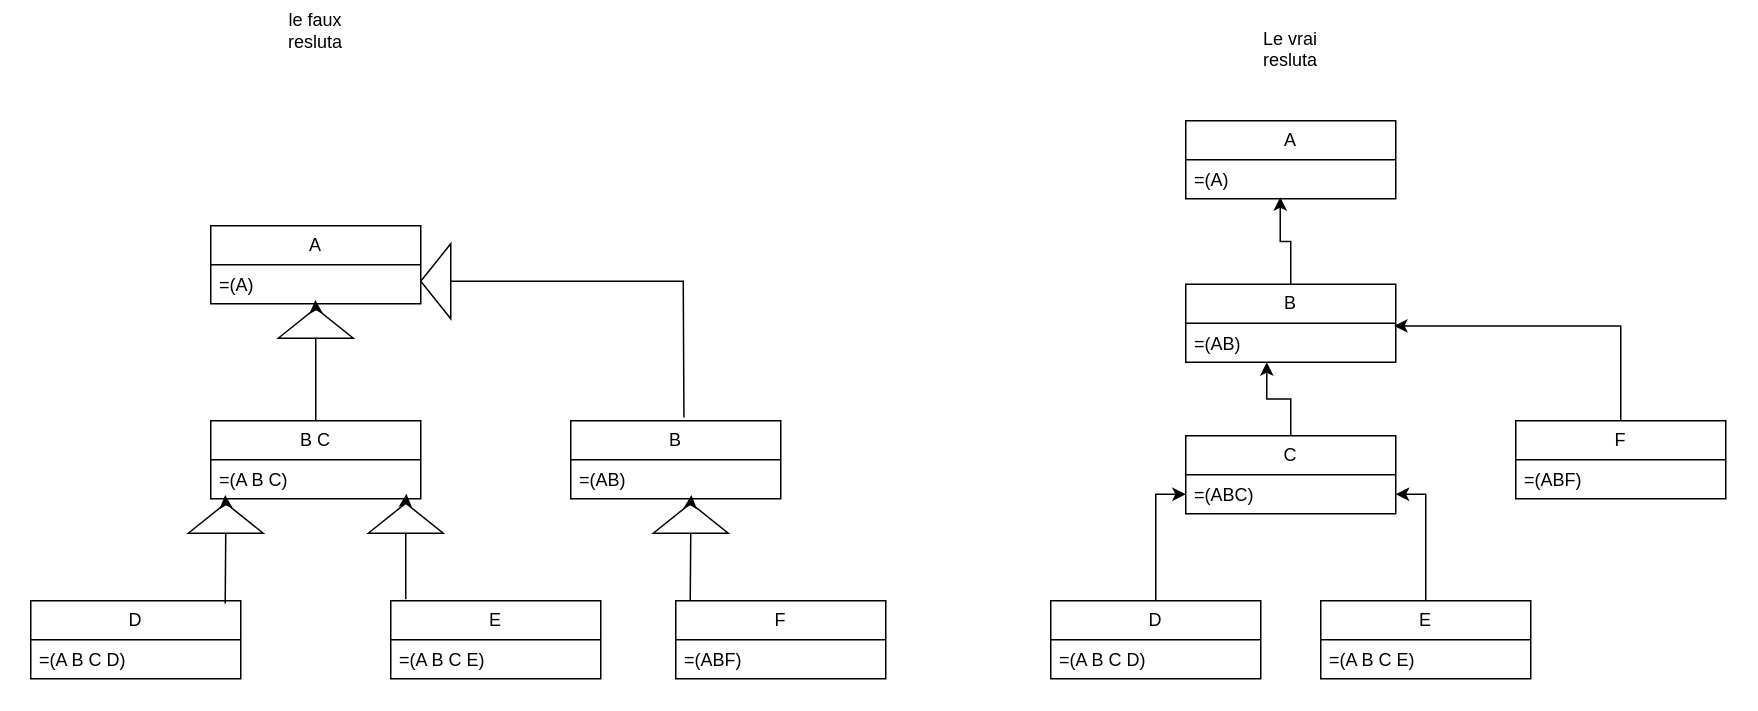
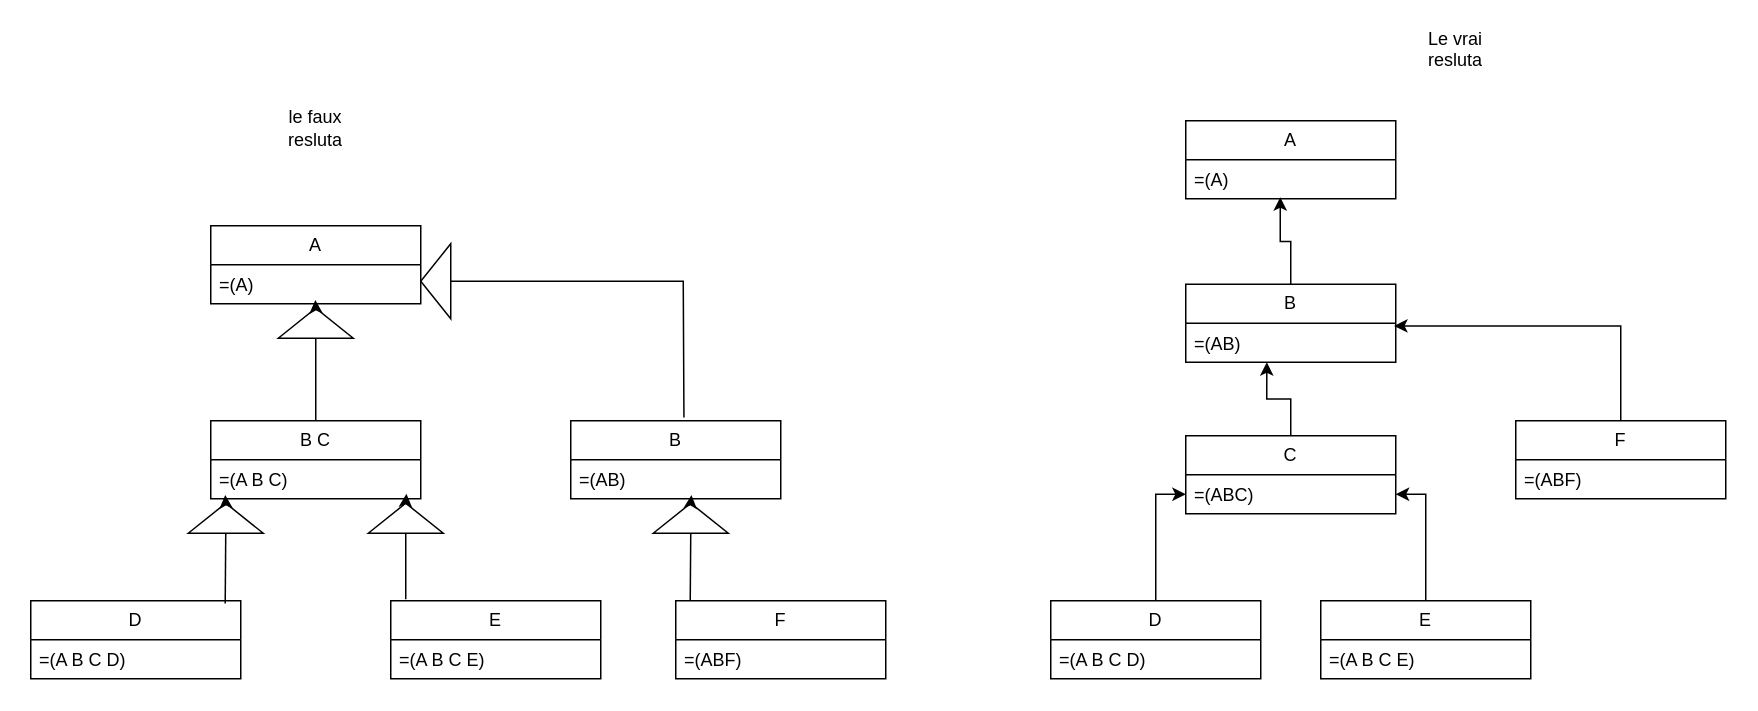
(316, 31) -> (316, 128)
(1291, 61) -> (1456, 61)
